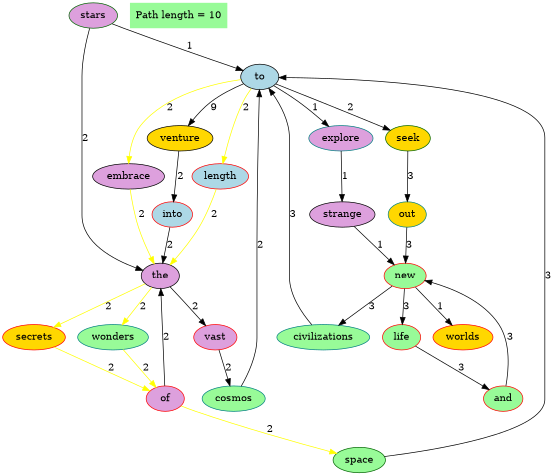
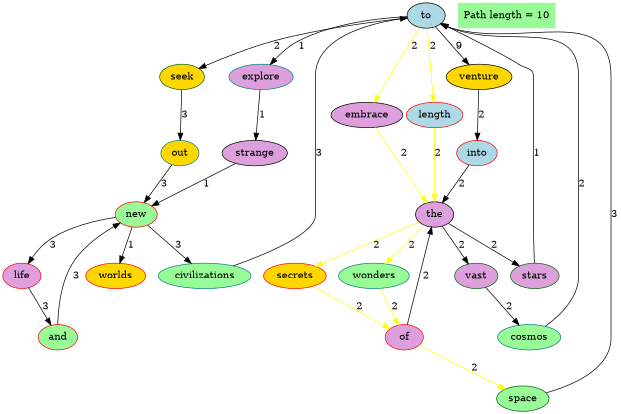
(82, 161) -> (481, 243)
(215, 337) -> (476, 276)
(402, 337) -> (22, 276)
